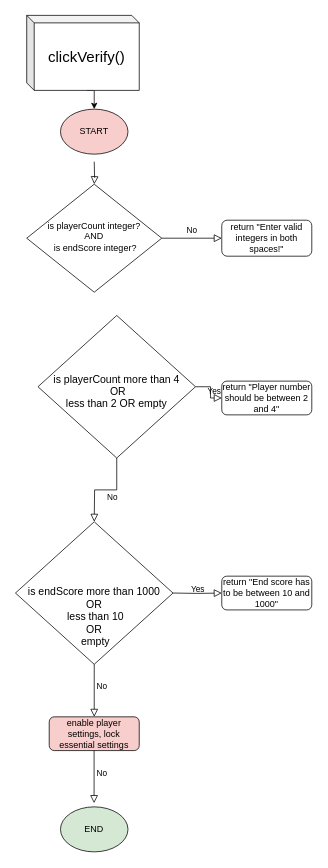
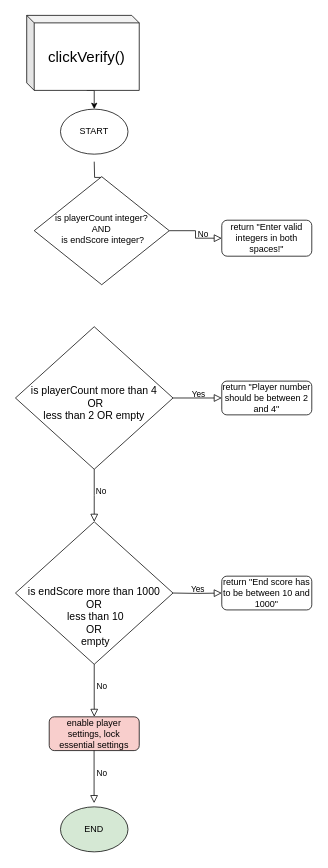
(94, 132) -> (94, 132)
(94, 238) -> (102, 231)
(117, 387) -> (94, 398)
